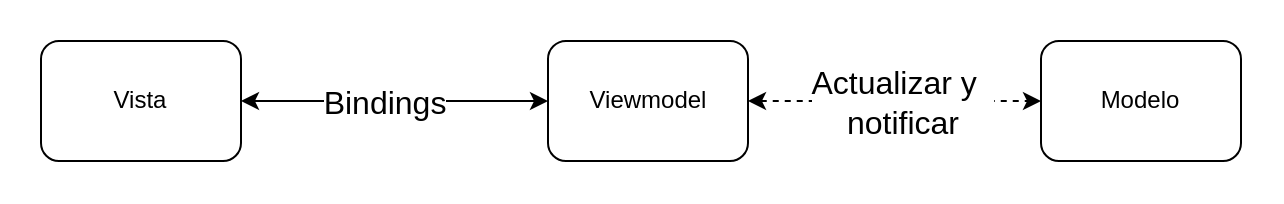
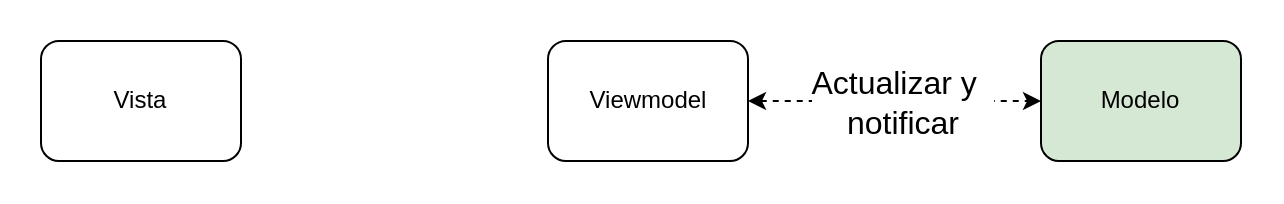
(394, 101) -> none
(1141, 101) -> (1141, 101)
